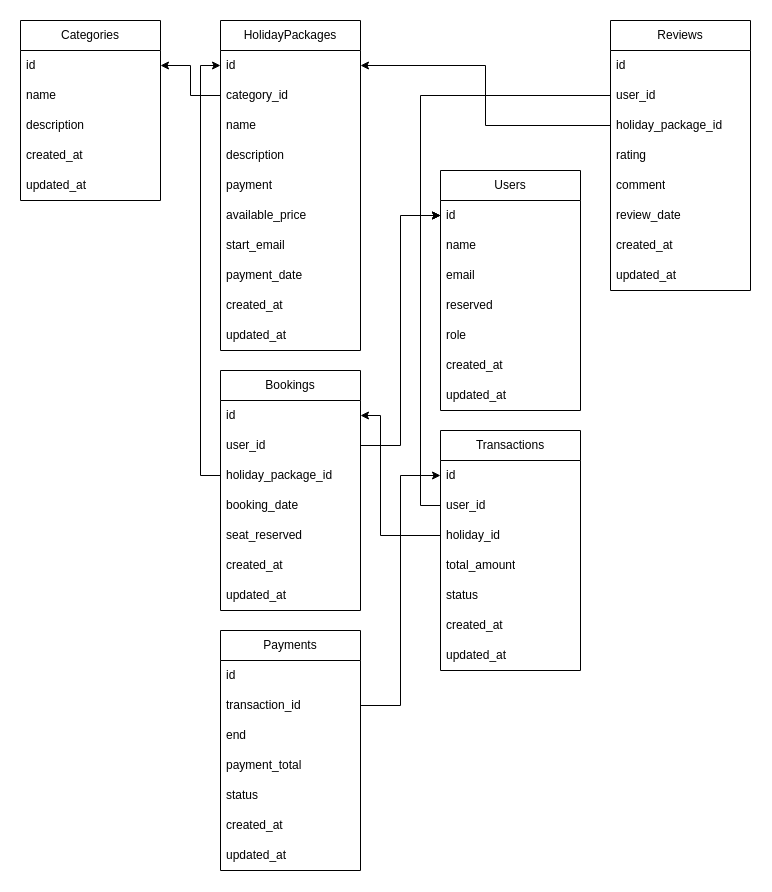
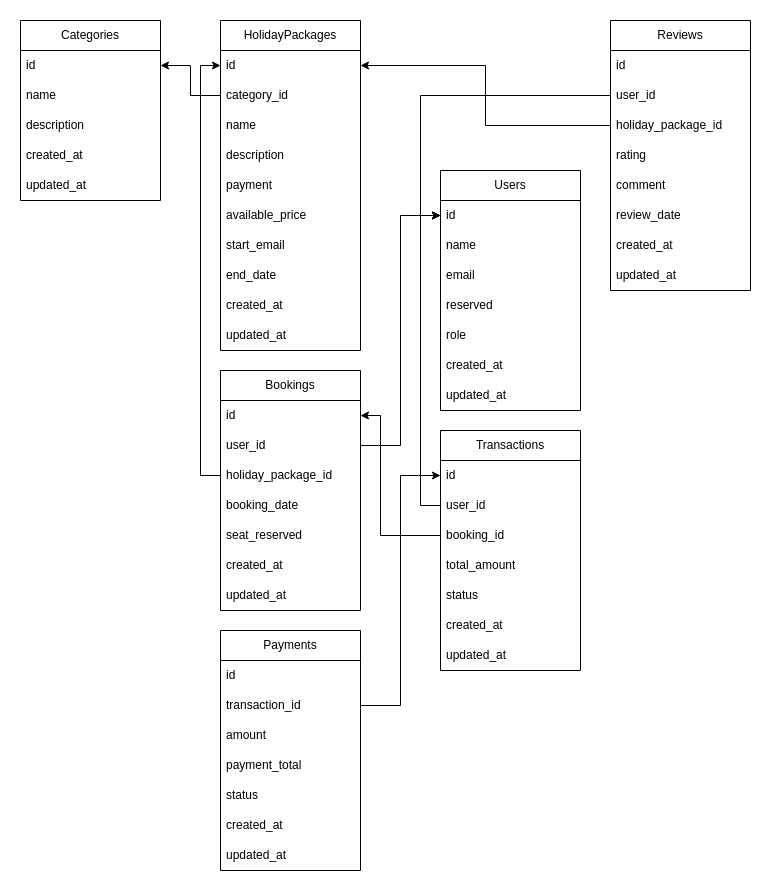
(267, 276) -> (253, 276)
(475, 536) -> (477, 536)
(237, 736) -> (247, 736)
